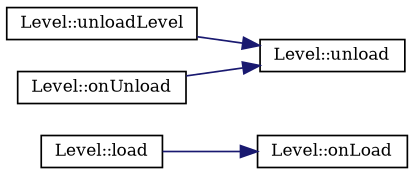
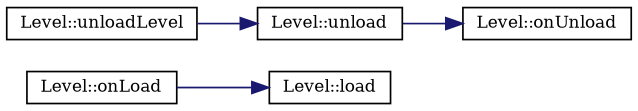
(215, 72) -> (424, 24)
(202, 152) -> (214, 88)
